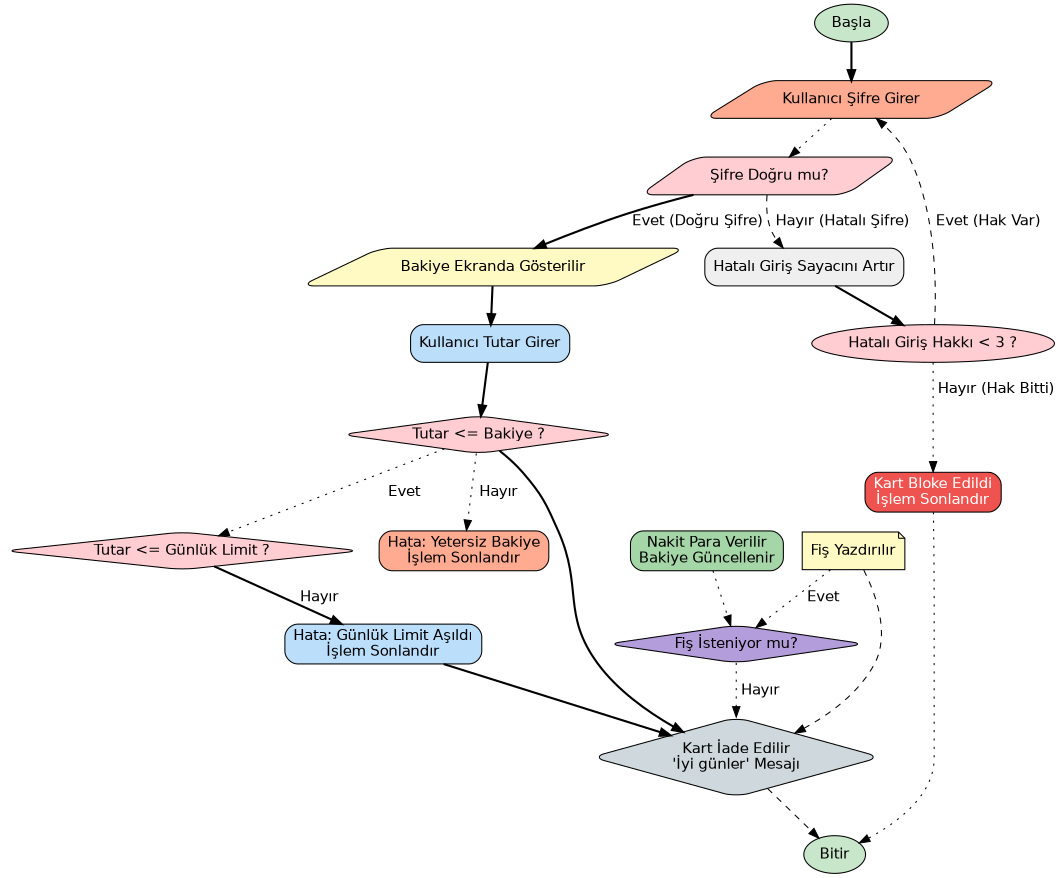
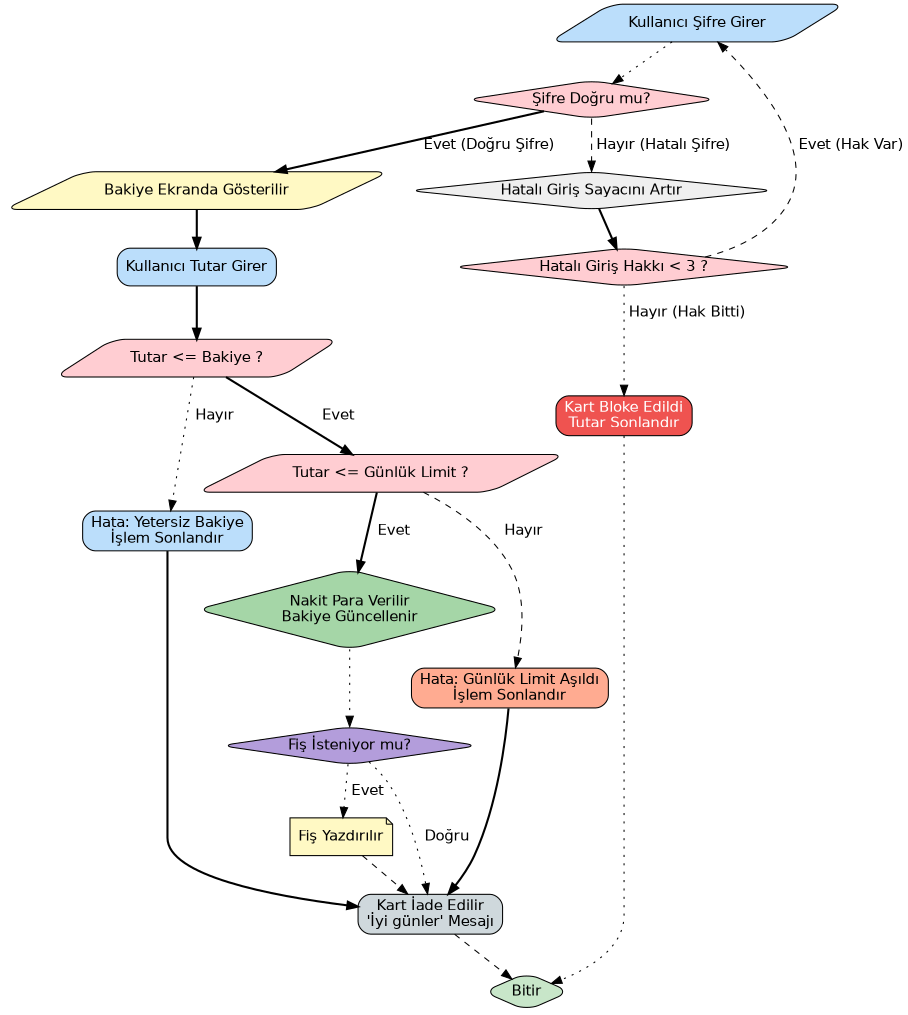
(851, 23) -> none
(851, 99) -> (697, 23)
(770, 176) -> (592, 99)
(804, 267) -> (592, 191)
(933, 343) -> (624, 267)
(479, 435) -> (197, 358)
(336, 490) -> (284, 413)
(933, 492) -> (624, 416)
none -> (369, 527)
(182, 551) -> (381, 473)
(464, 551) -> (167, 531)
(707, 551) -> (350, 609)
(273, 593) -> (504, 557)
(797, 596) -> (346, 786)
(574, 598) -> (167, 795)
(383, 644) -> (510, 688)
(758, 691) -> (445, 837)
(736, 757) -> (430, 914)
(835, 855) -> (527, 992)
